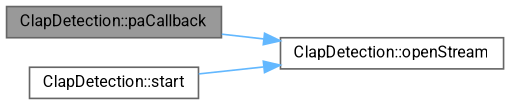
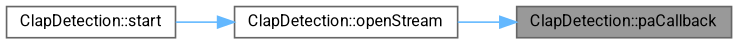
(243, 37) -> (479, 22)
